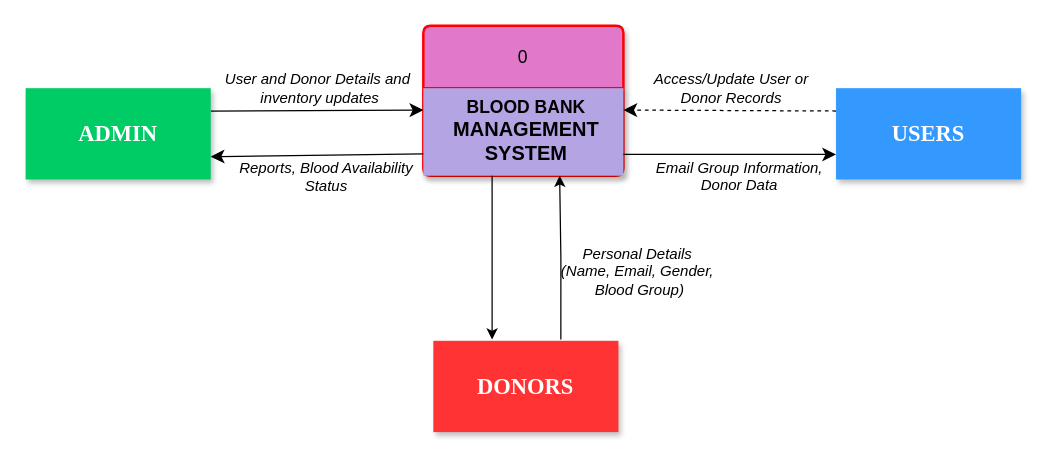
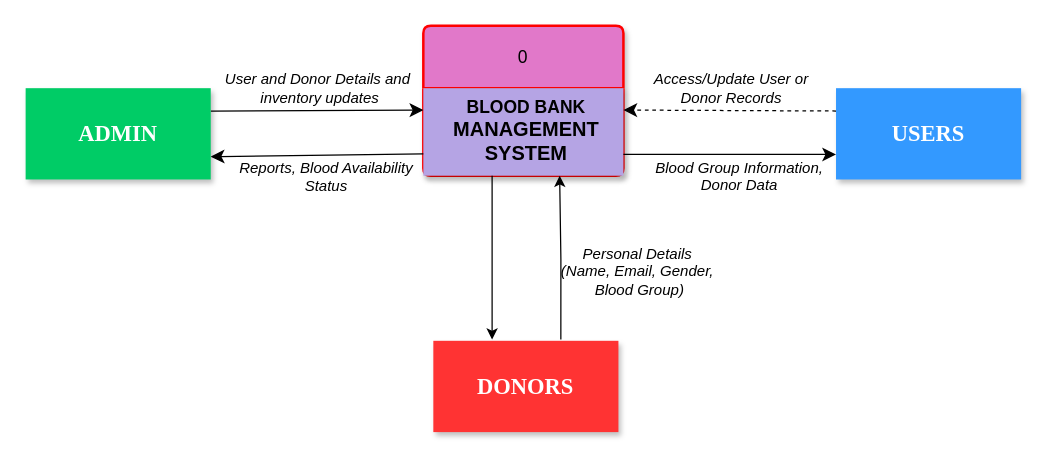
(739, 177) -> (739, 177)
